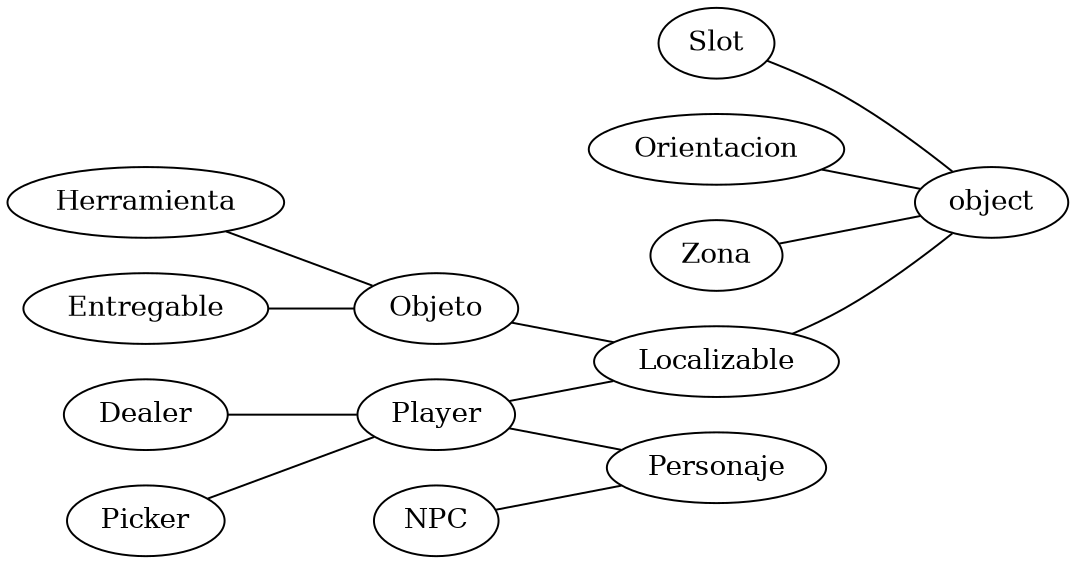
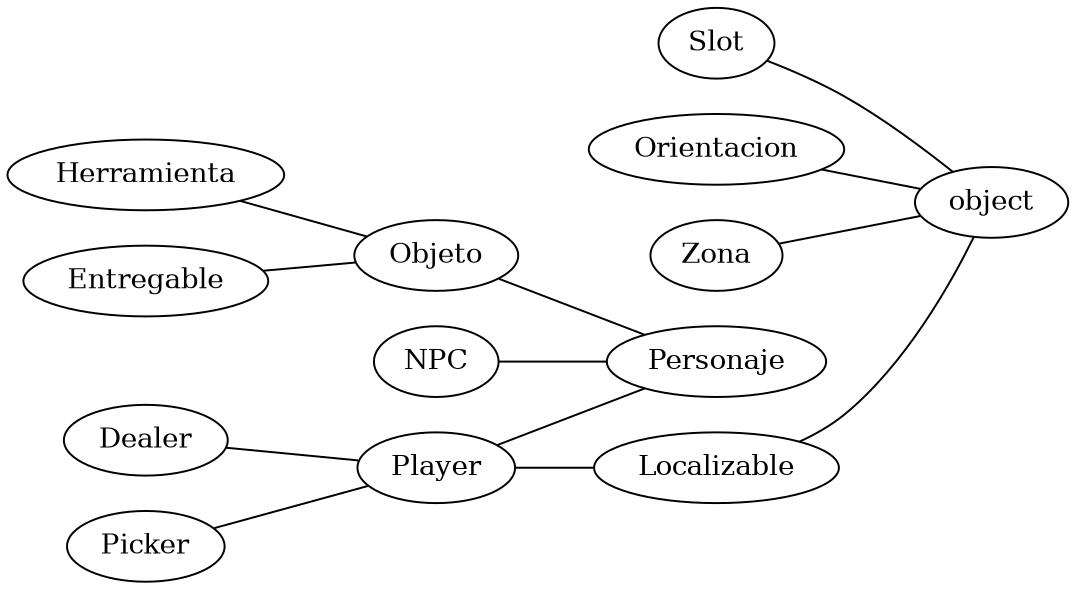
(563, 332) -> (572, 307)
